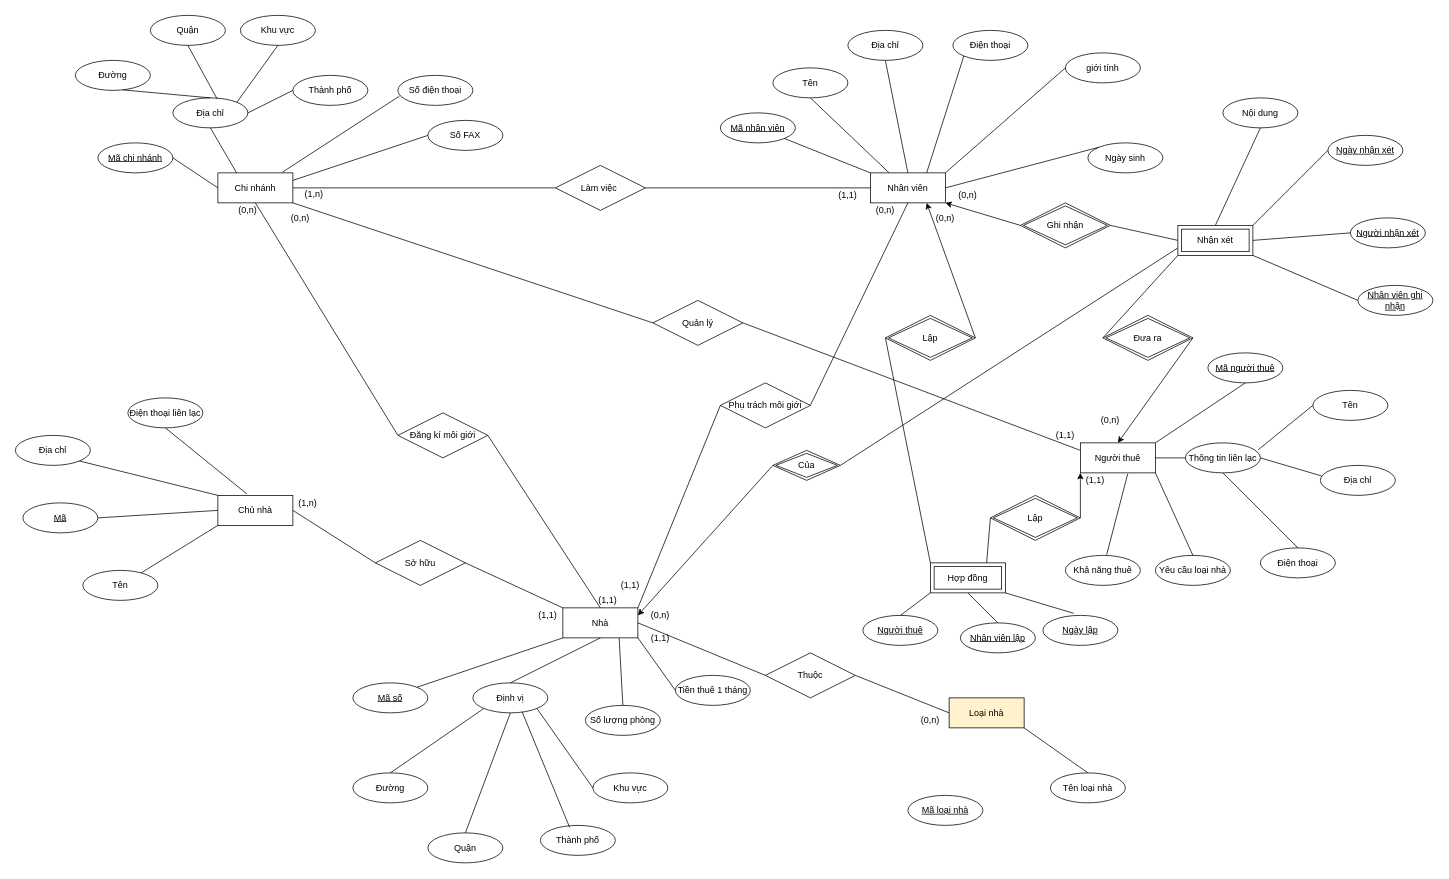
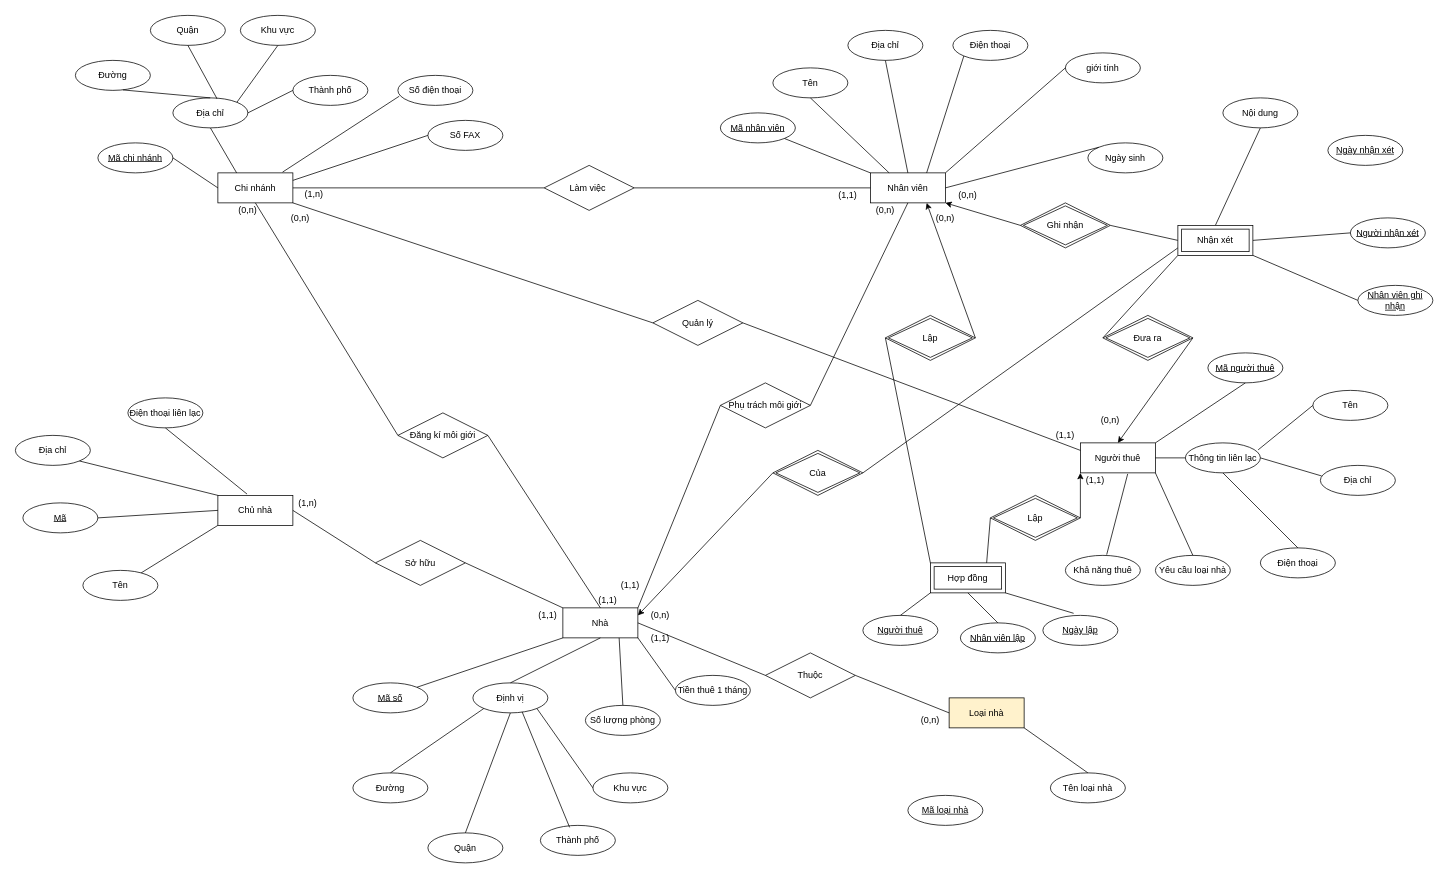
(600, 188) -> (589, 188)
(1290, 188) -> none
(807, 465) -> (818, 473)
